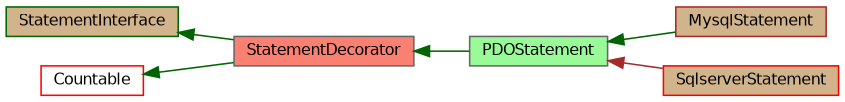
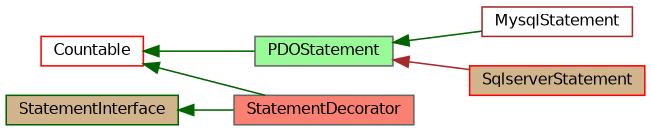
(751, 22) -> (557, 22)
(450, 51) -> (207, 51)
